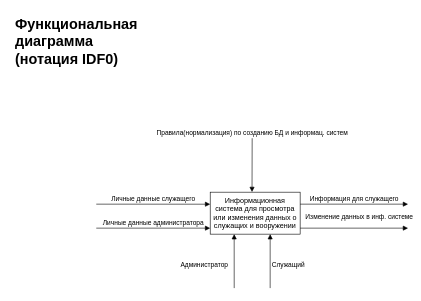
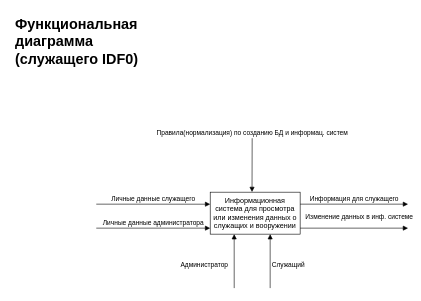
(79, 15) -> (79, 15)
